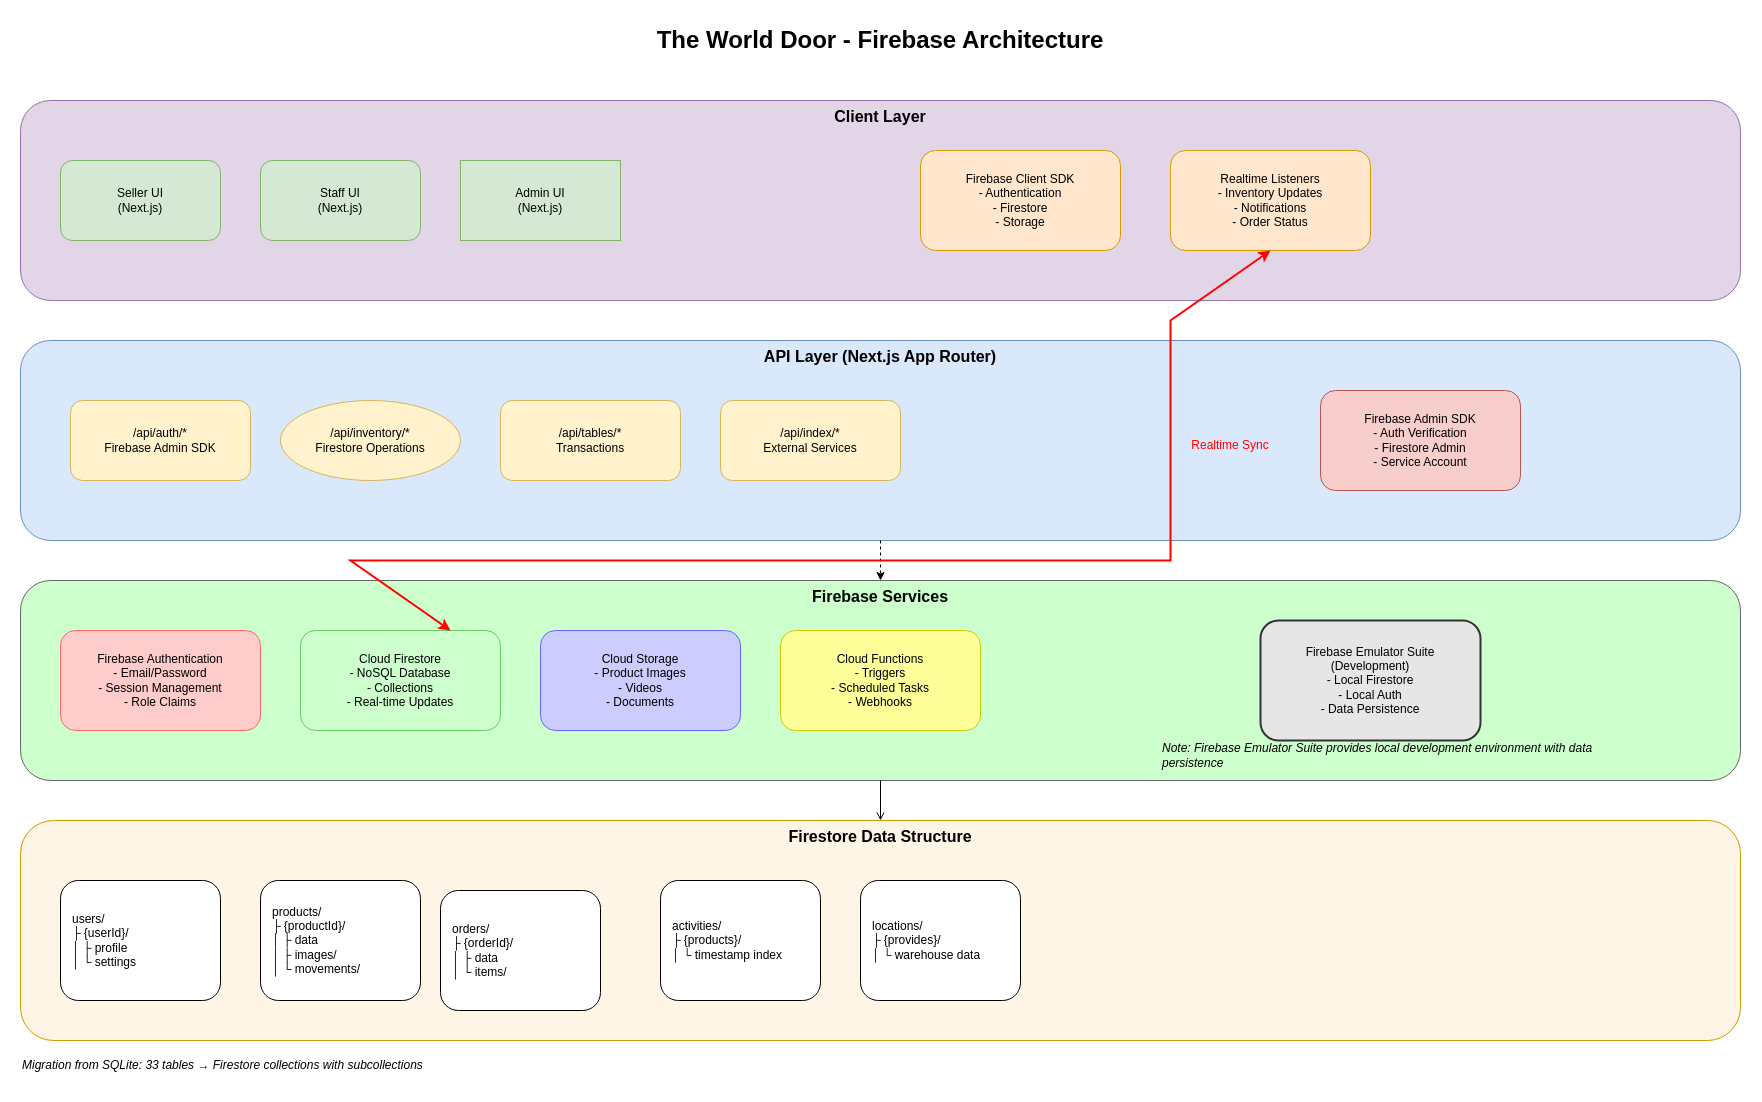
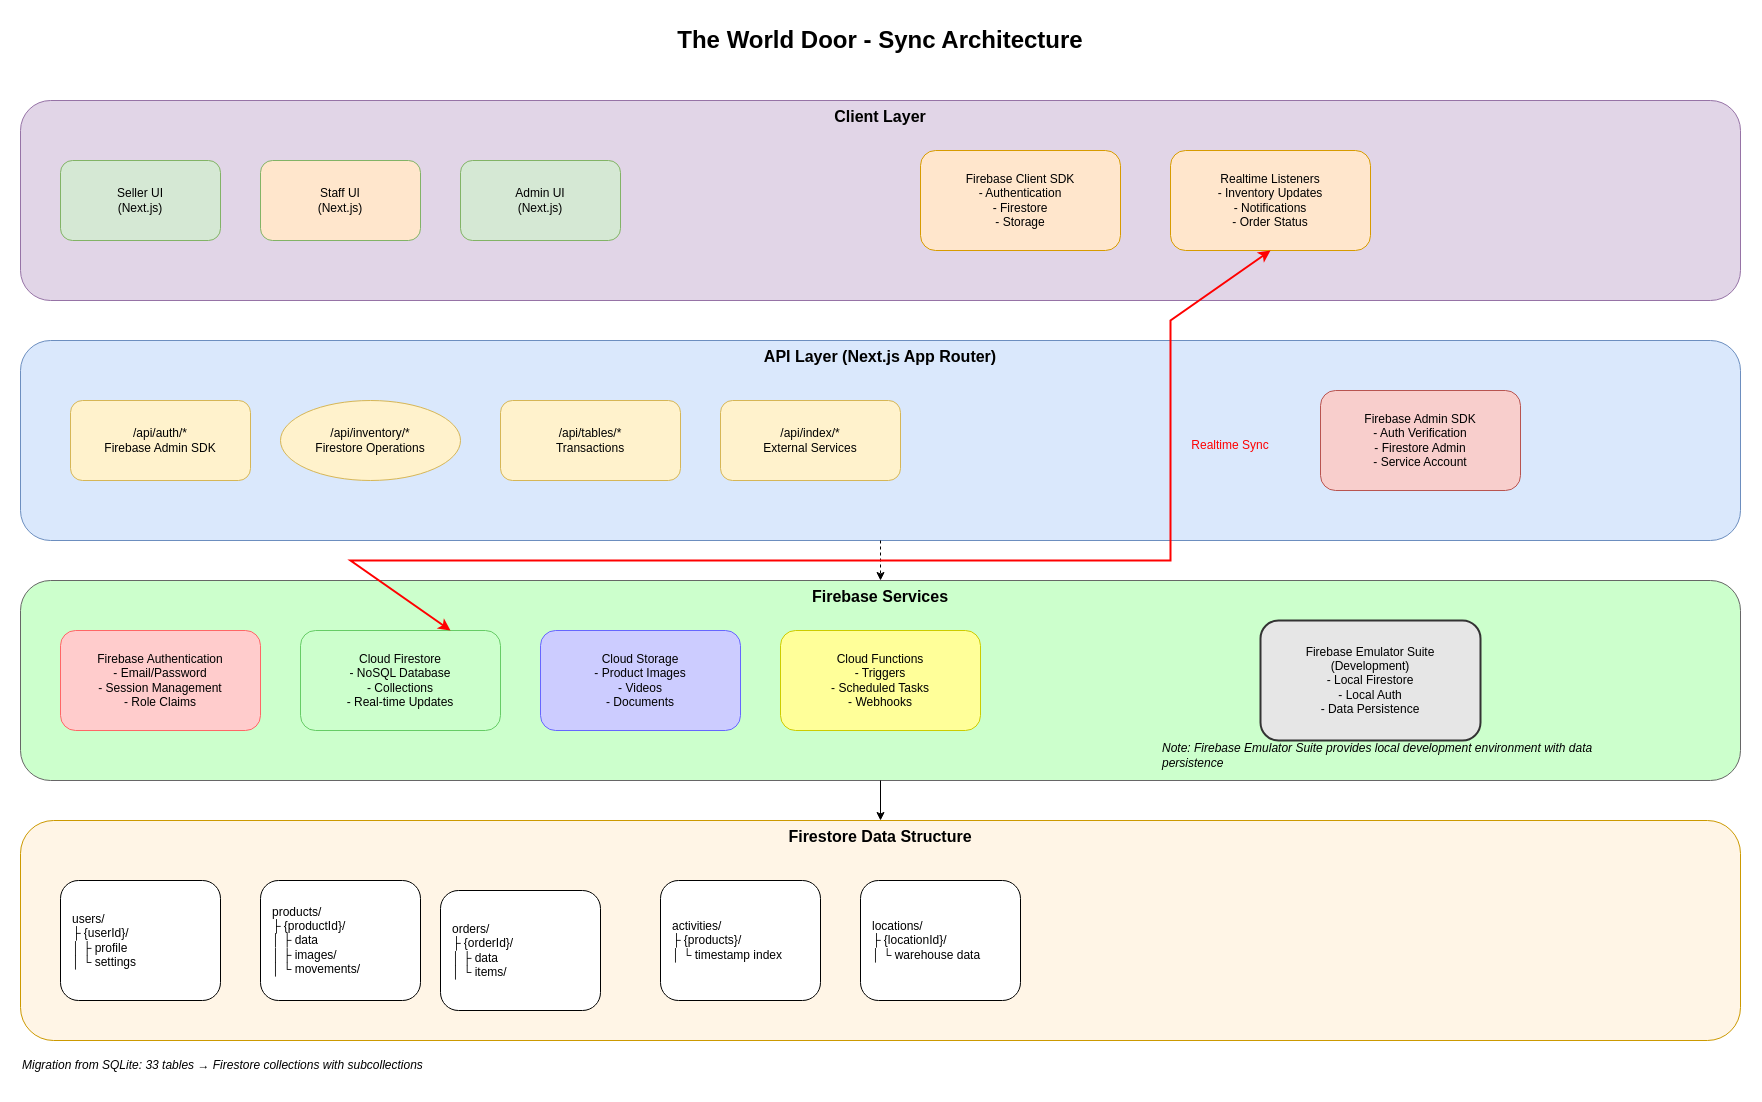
(881, 41) -> (881, 41)
(341, 201) -> (341, 201)
(541, 201) -> (541, 201)
(881, 814) -> (881, 812)
(928, 941) -> (928, 941)
